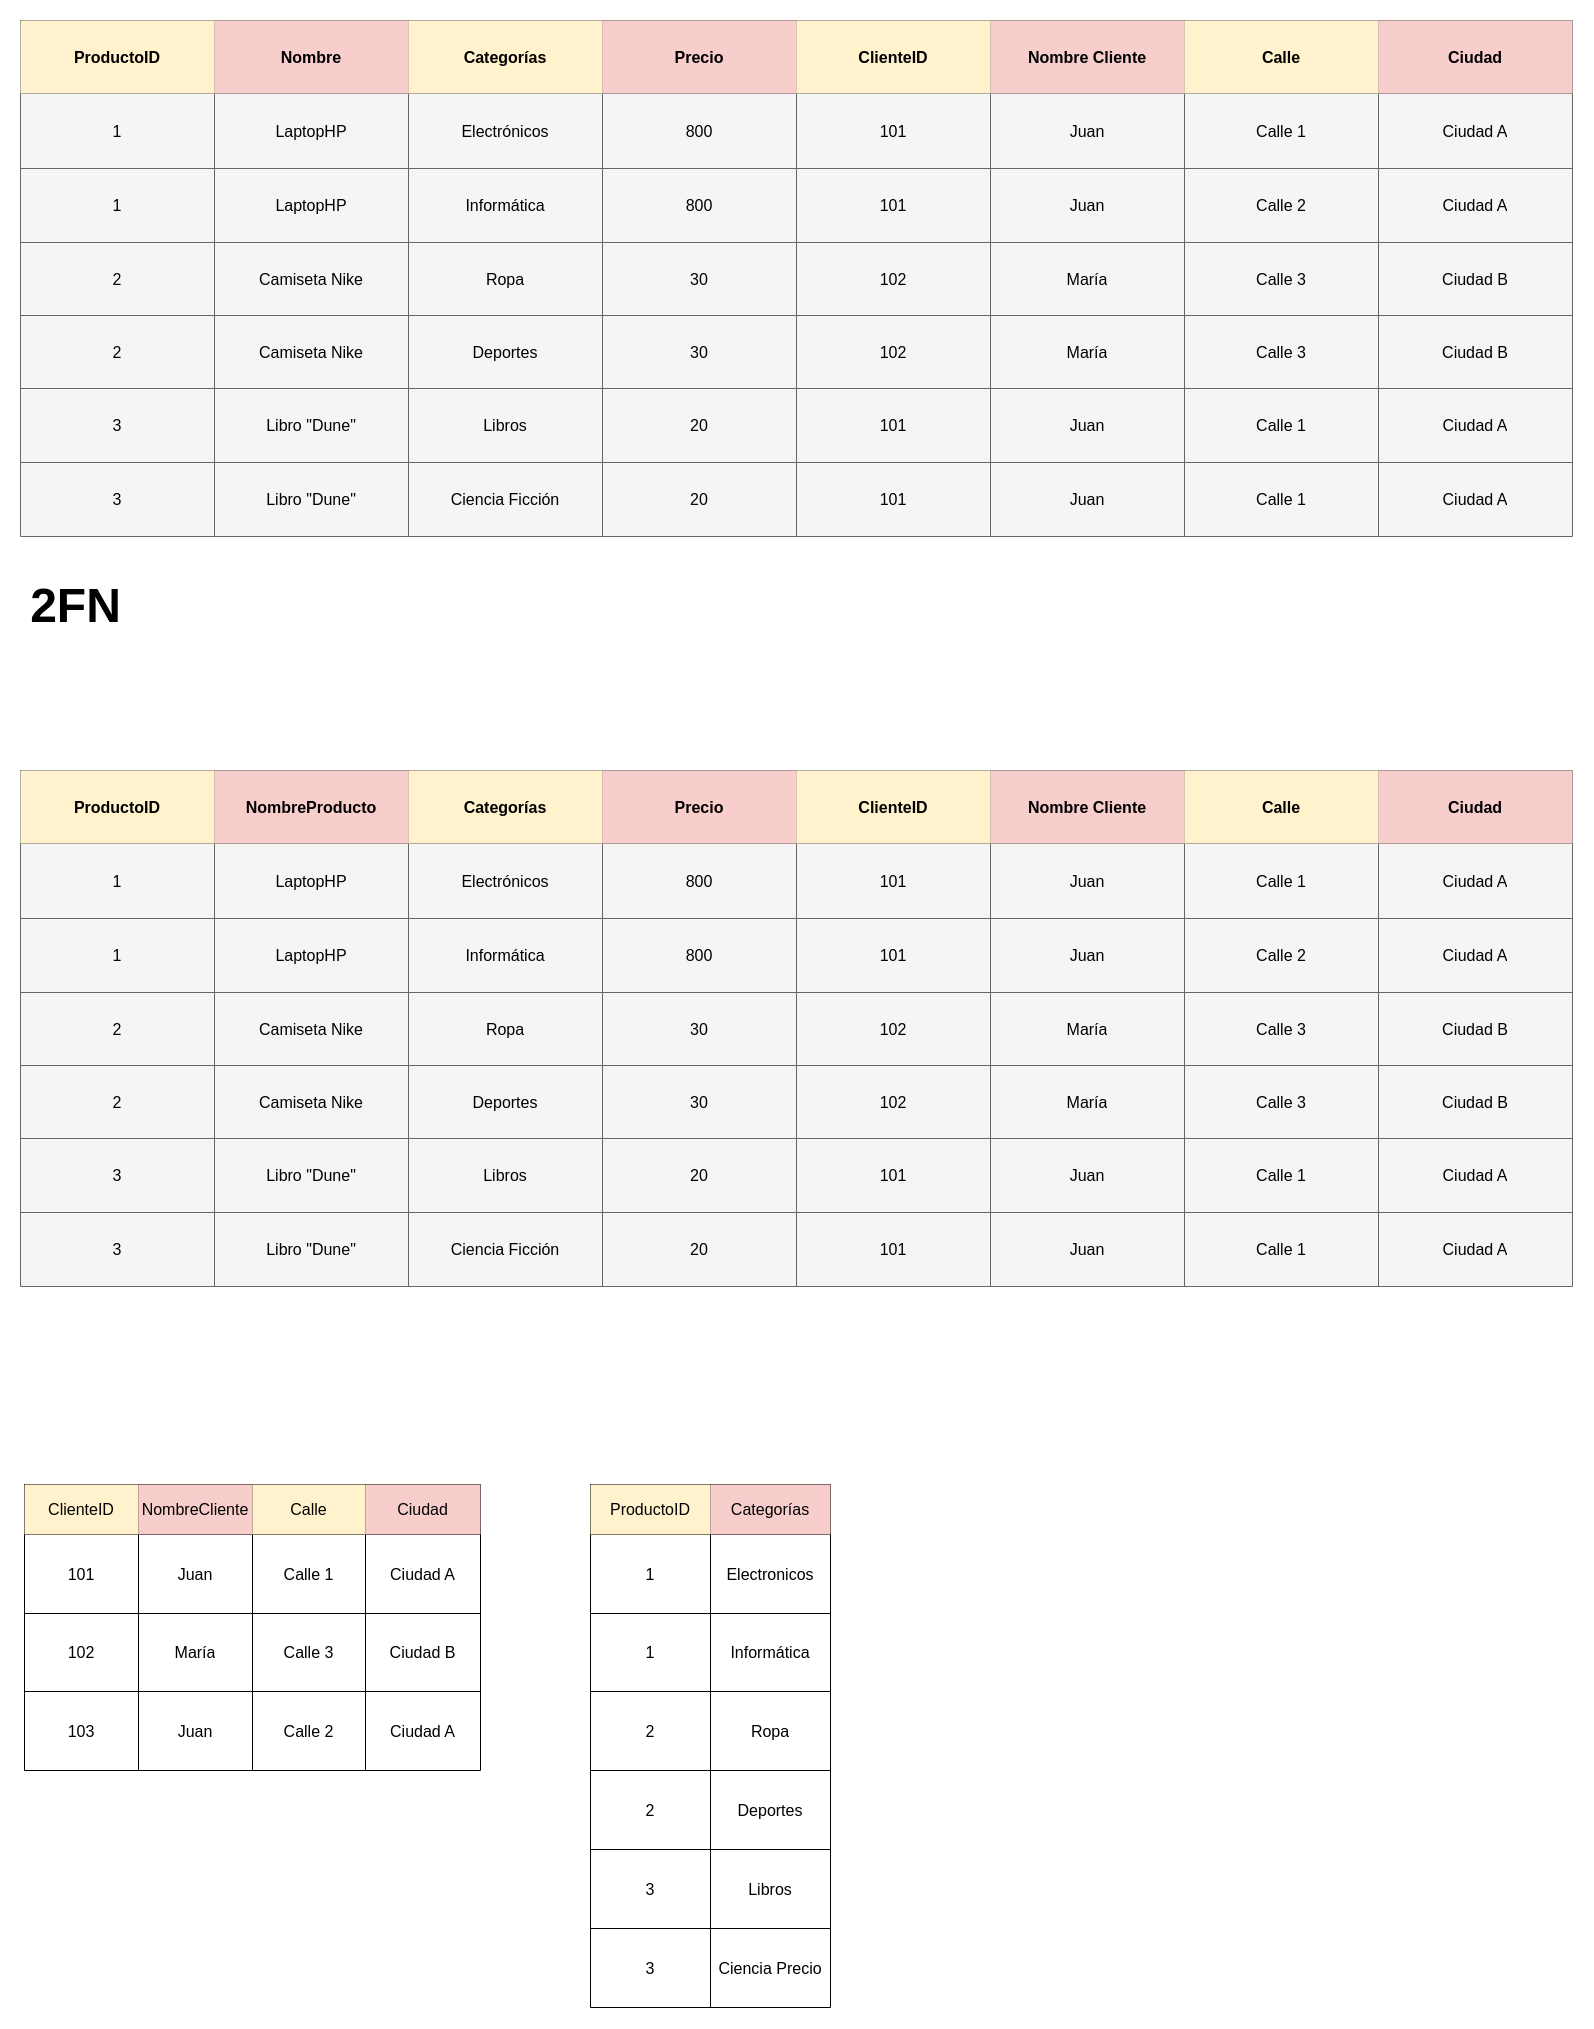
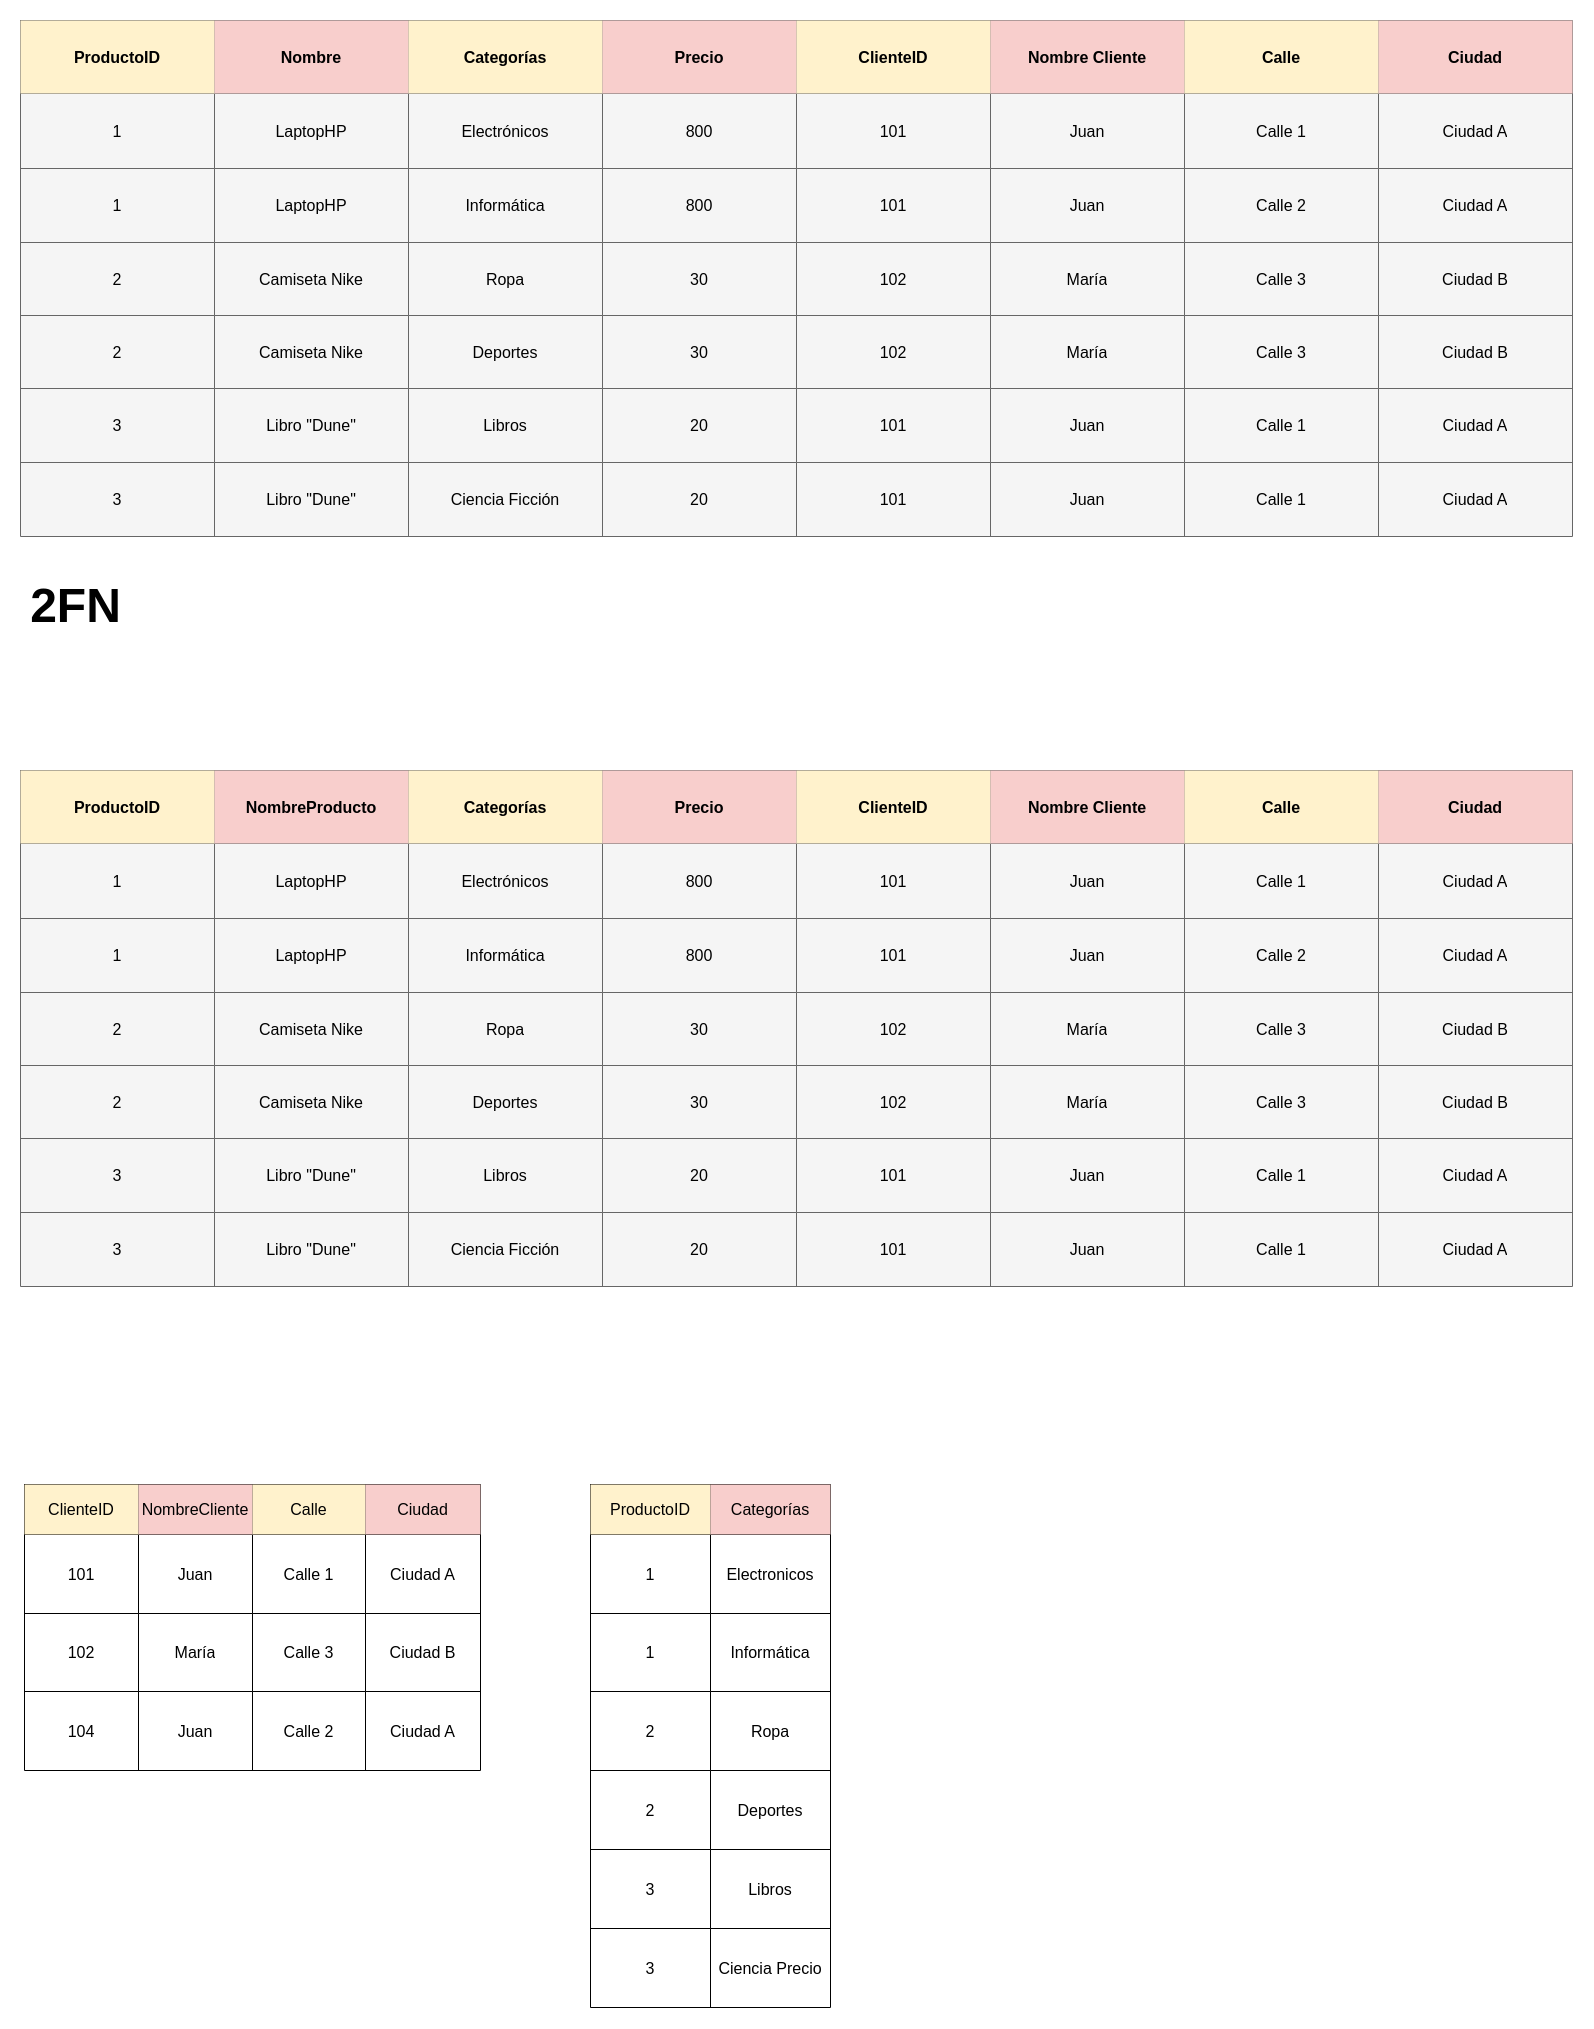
(82, 1732) -> (82, 1732)
